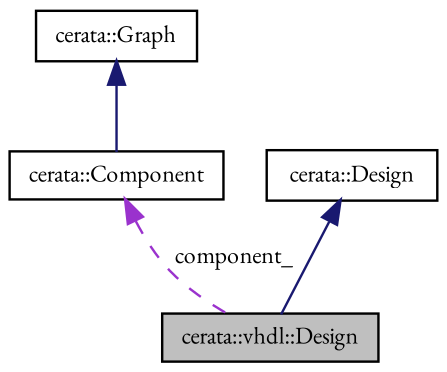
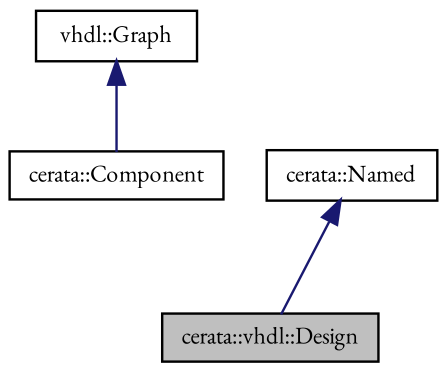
(117, 36) -> (117, 36)
(352, 175) -> (352, 175)
(175, 275) -> none
